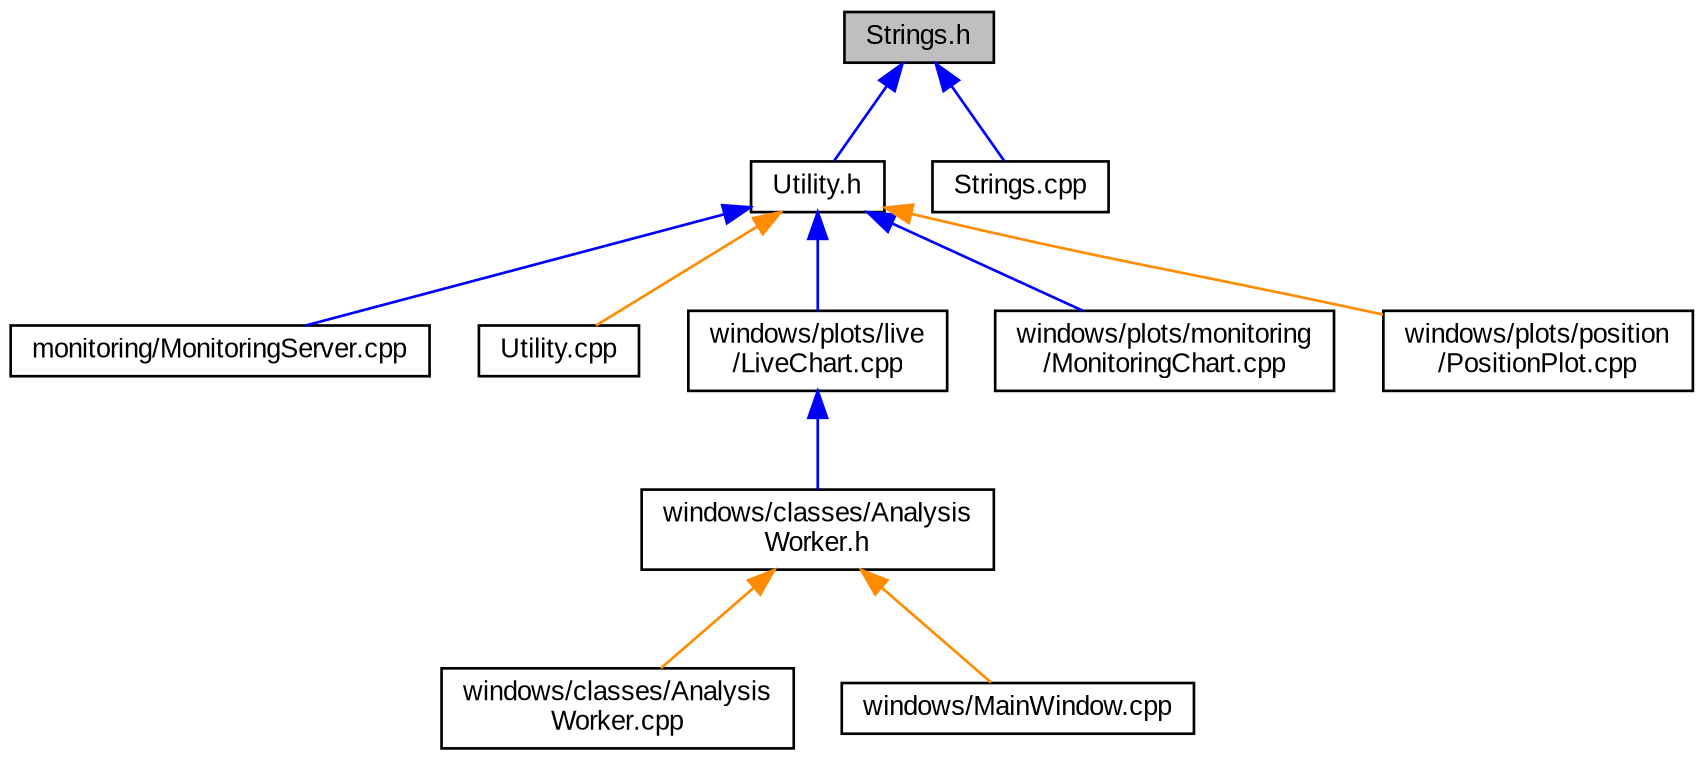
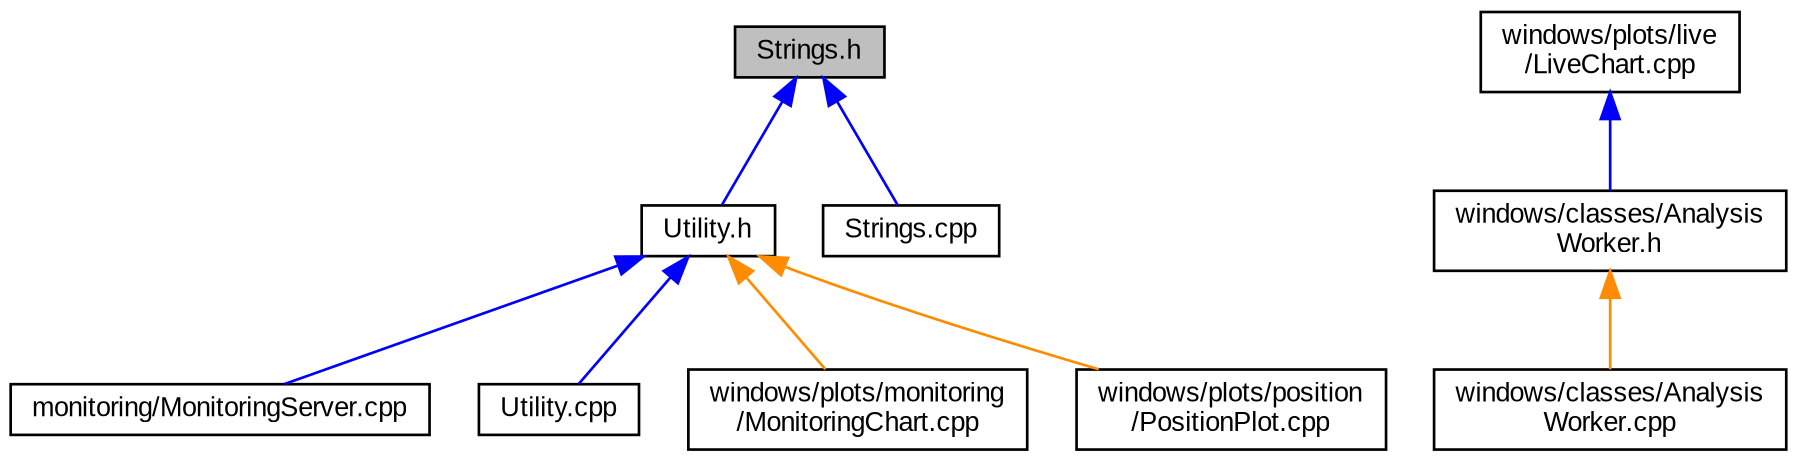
(988, 267) -> (786, 323)
(818, 275) -> none
(677, 276) -> (625, 330)
(1018, 708) -> none
